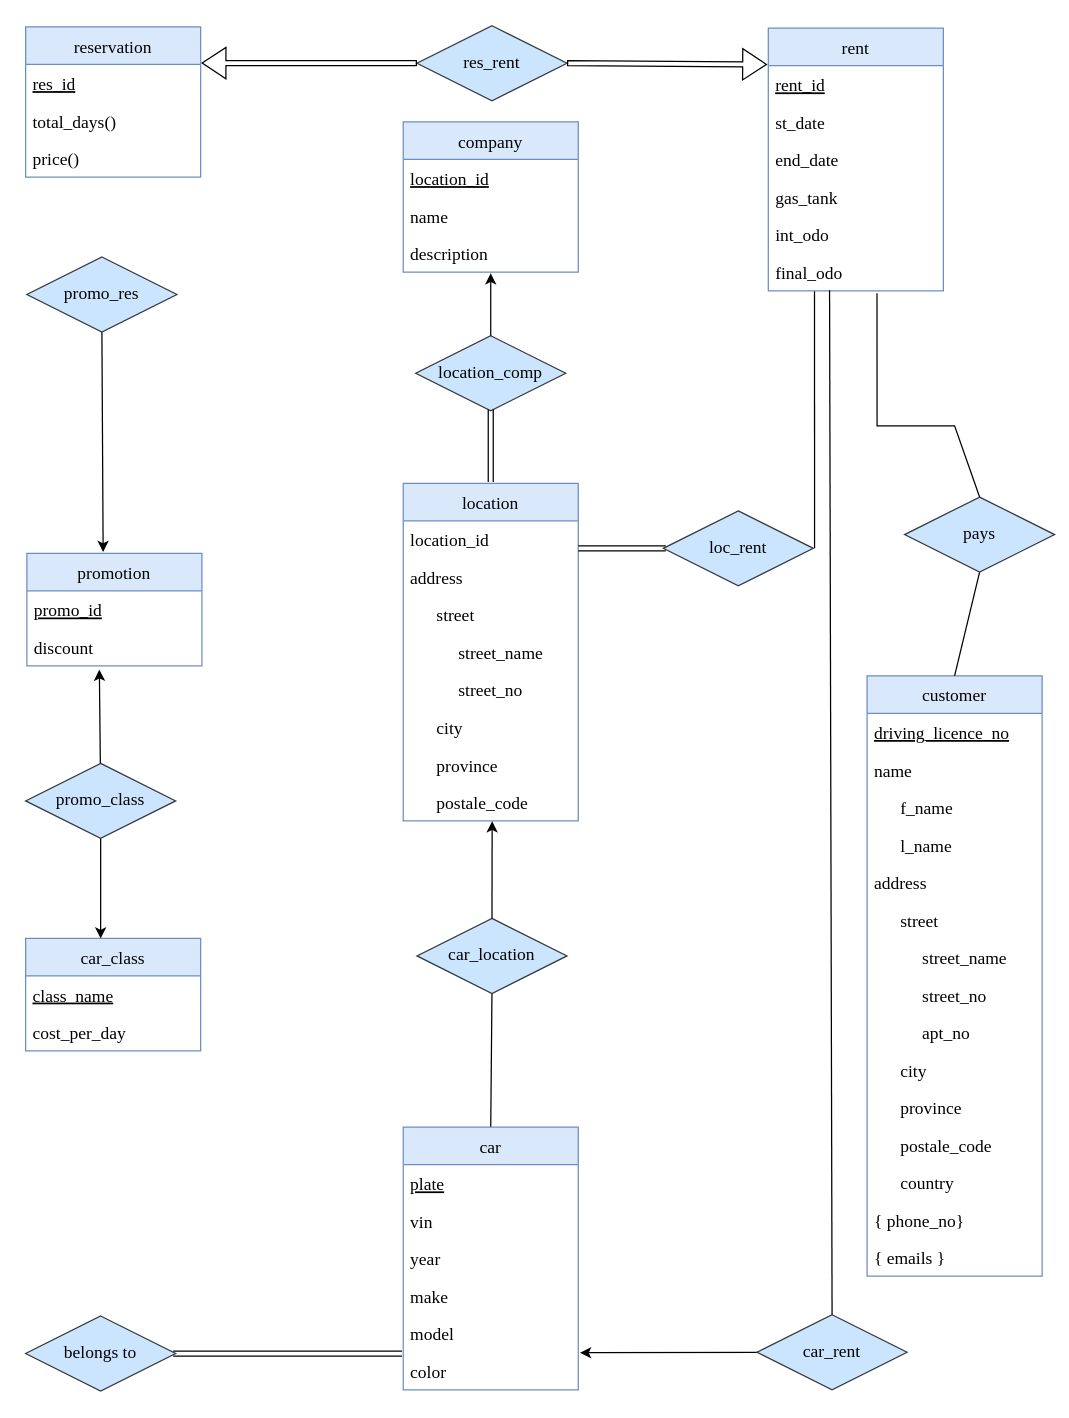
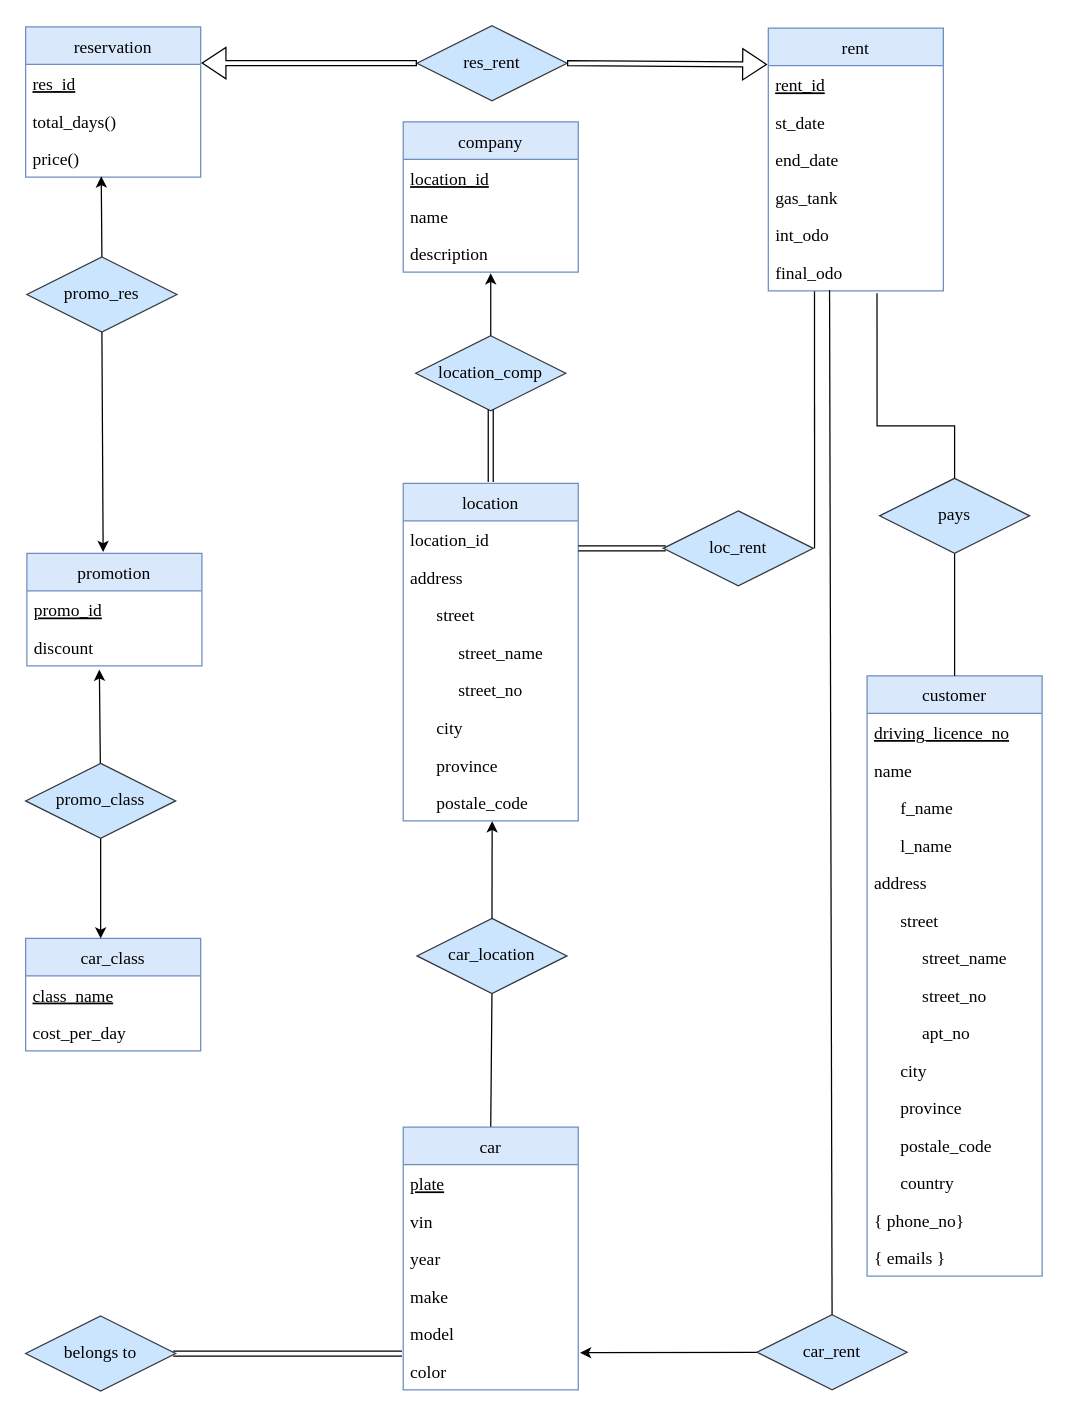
none -> (102, 221)
(979, 534) -> (954, 516)
